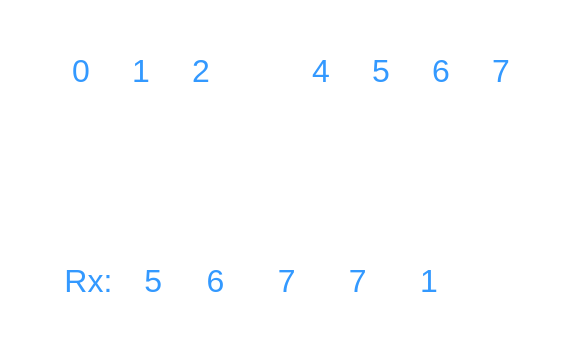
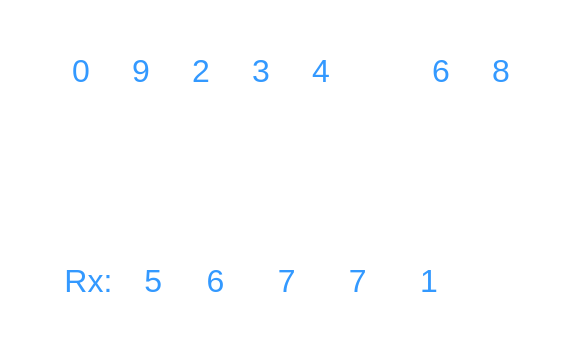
(142, 71) -> (142, 71)
none -> (261, 71)
(381, 71) -> none
(502, 71) -> (502, 71)
